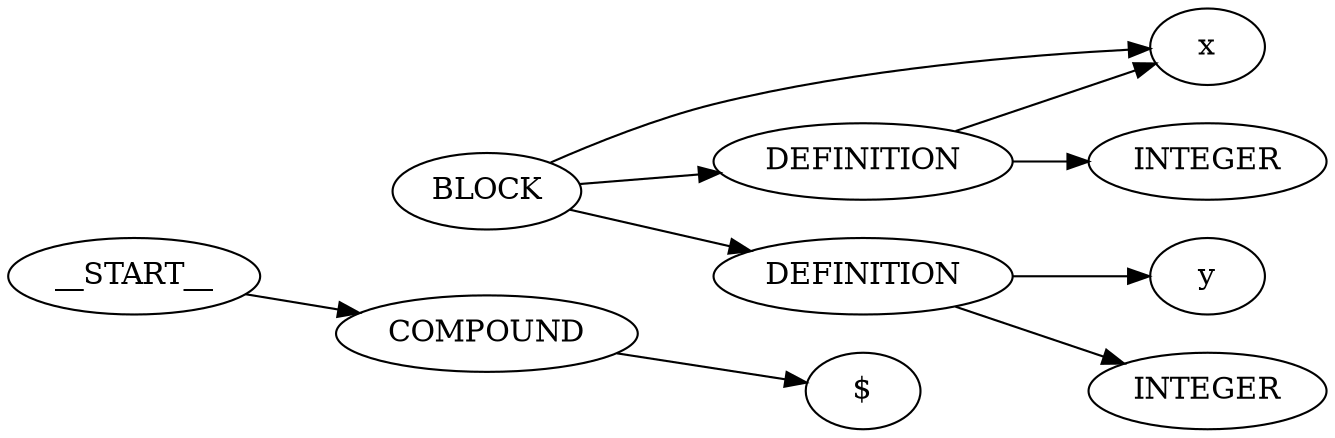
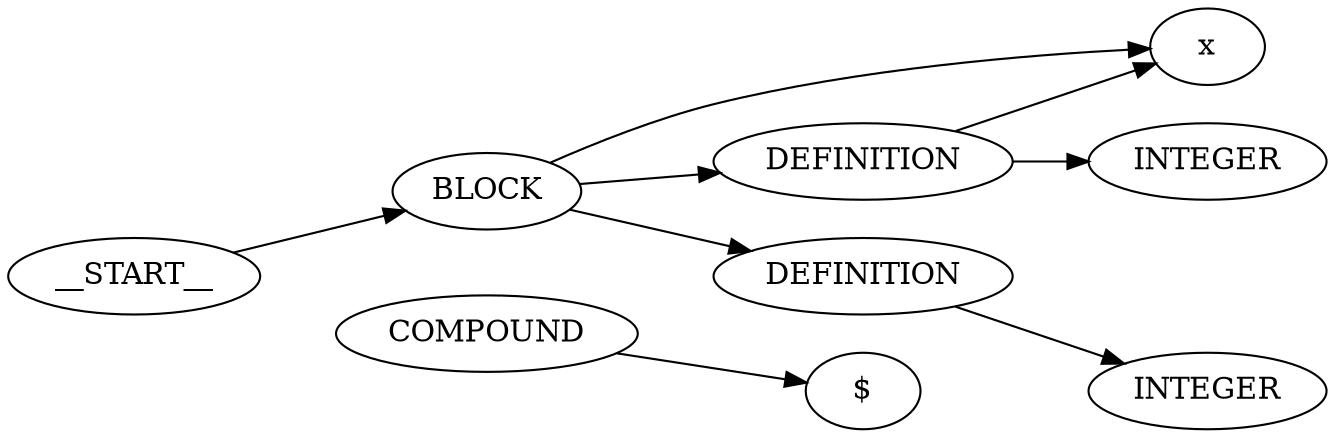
(1208, 276) -> none
(292, 302) -> (309, 234)
